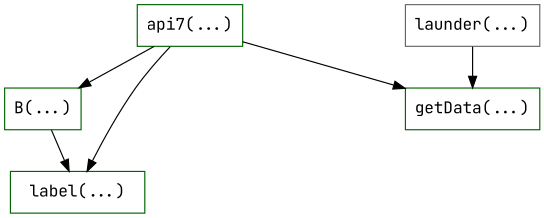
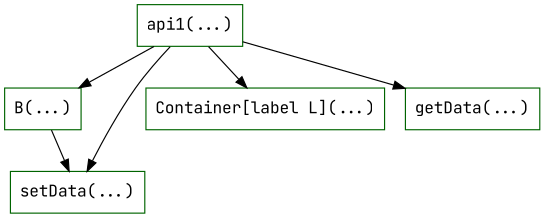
(190, 25) -> (190, 25)
(473, 25) -> none
none -> (265, 109)
(78, 192) -> (78, 192)
